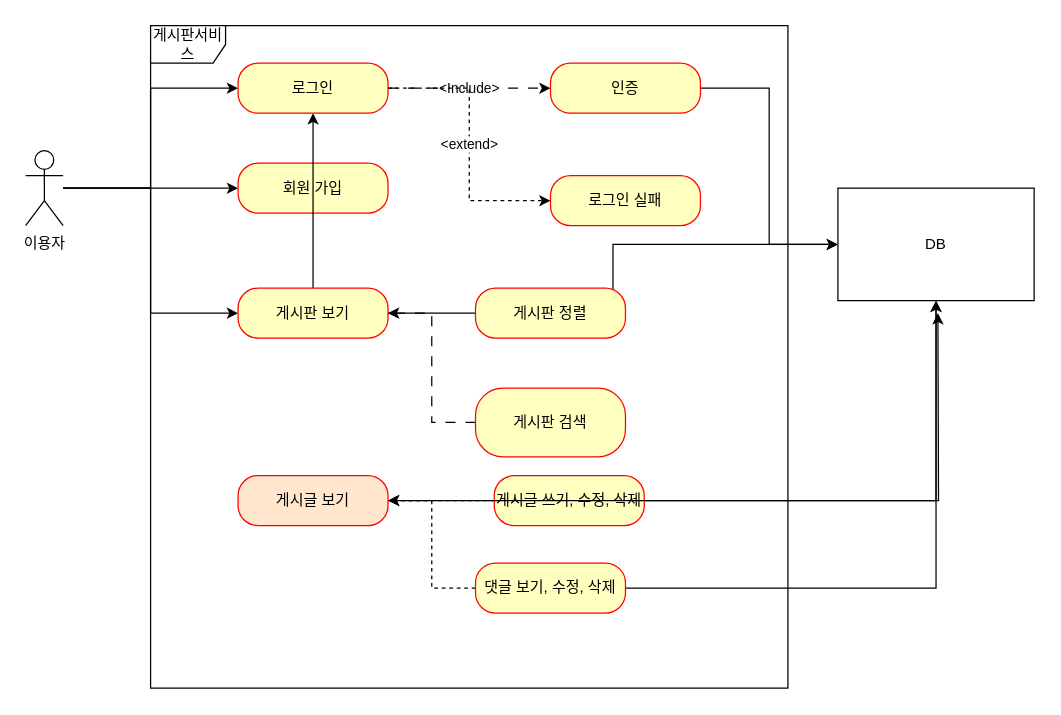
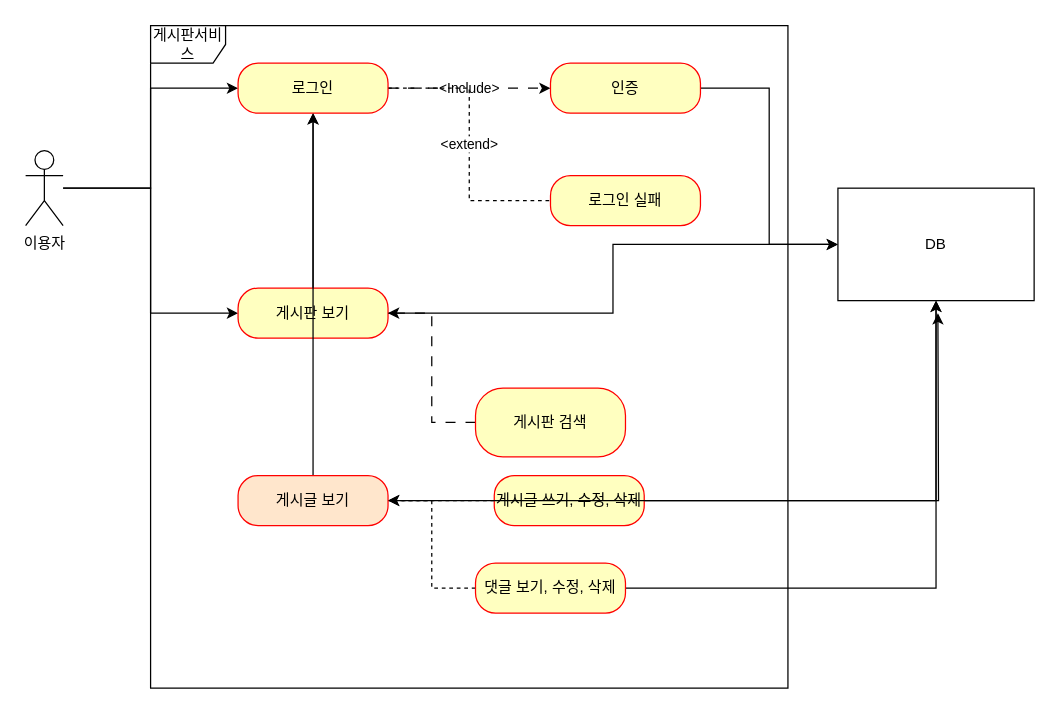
(191, 188) -> none
(313, 188) -> none
(540, 201) -> (543, 201)
(551, 313) -> none
none -> (313, 382)
